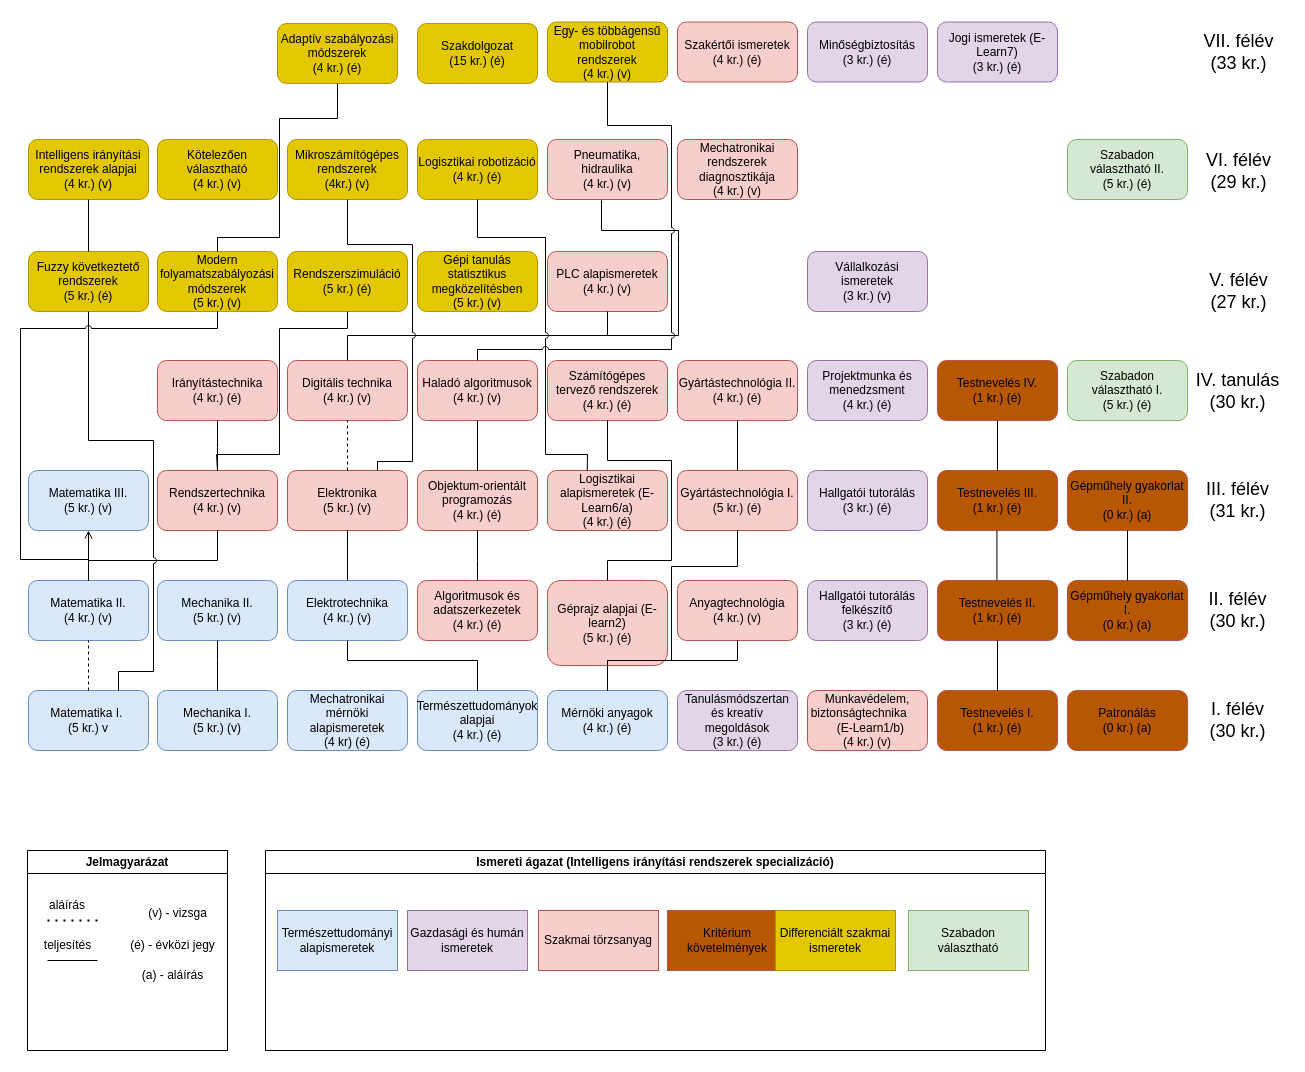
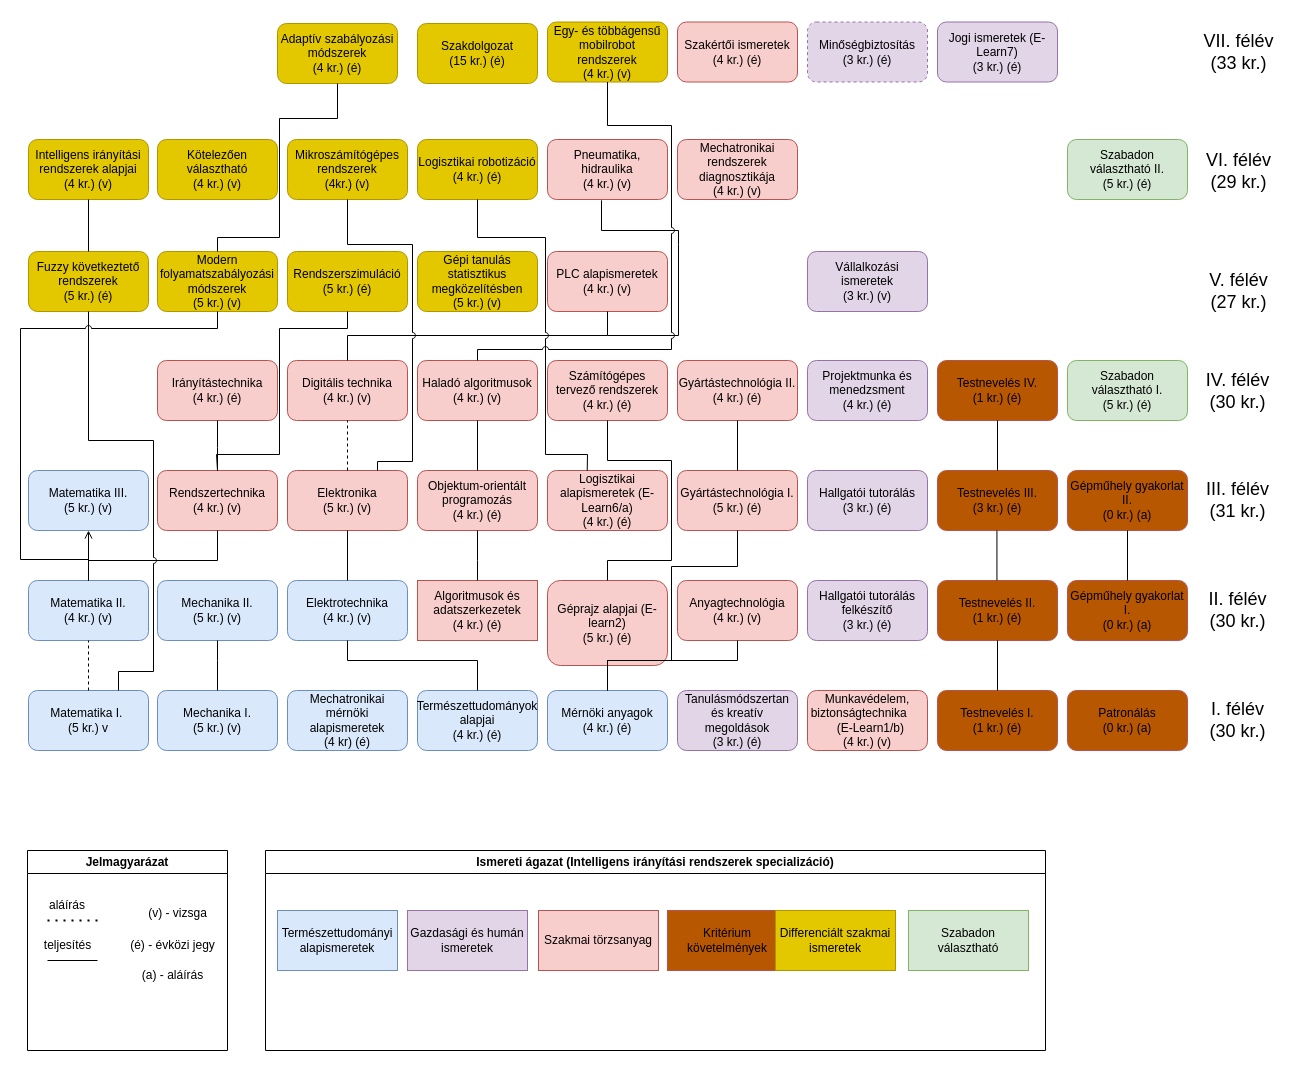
(868, 52) -> (868, 52)
(1238, 392) -> (1238, 392)
(998, 501) -> (998, 501)
(478, 611) -> (478, 611)
